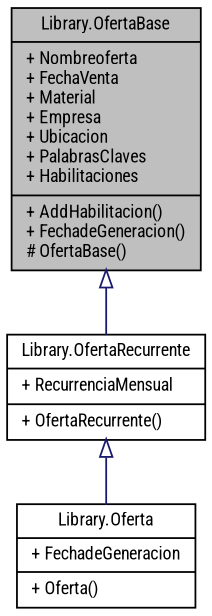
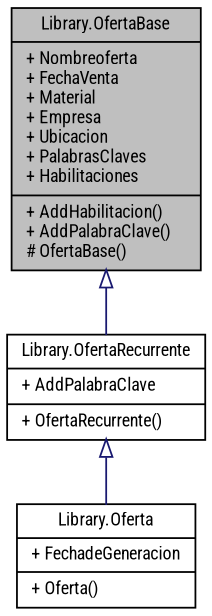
(106, 232) -> (99, 232)
(97, 386) -> (89, 386)
